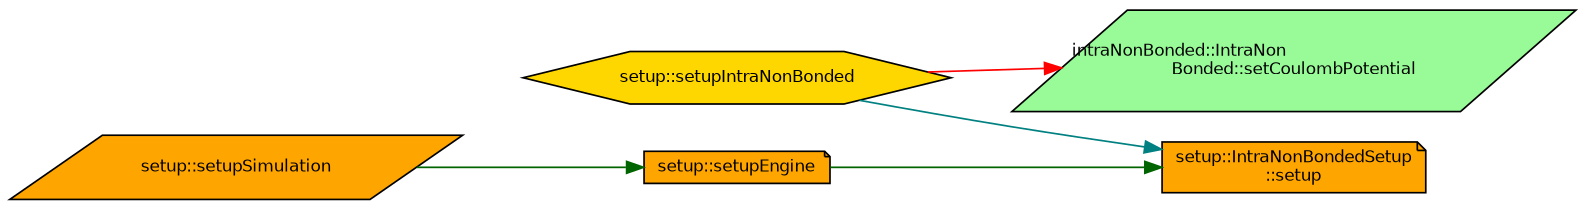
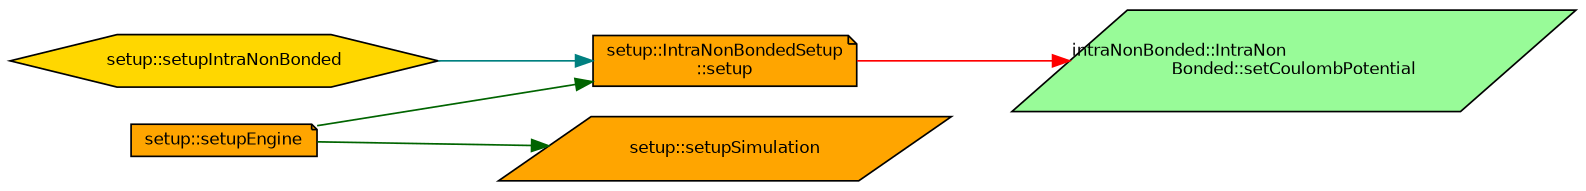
(986, 70) -> (955, 61)
(521, 167) -> (425, 144)
